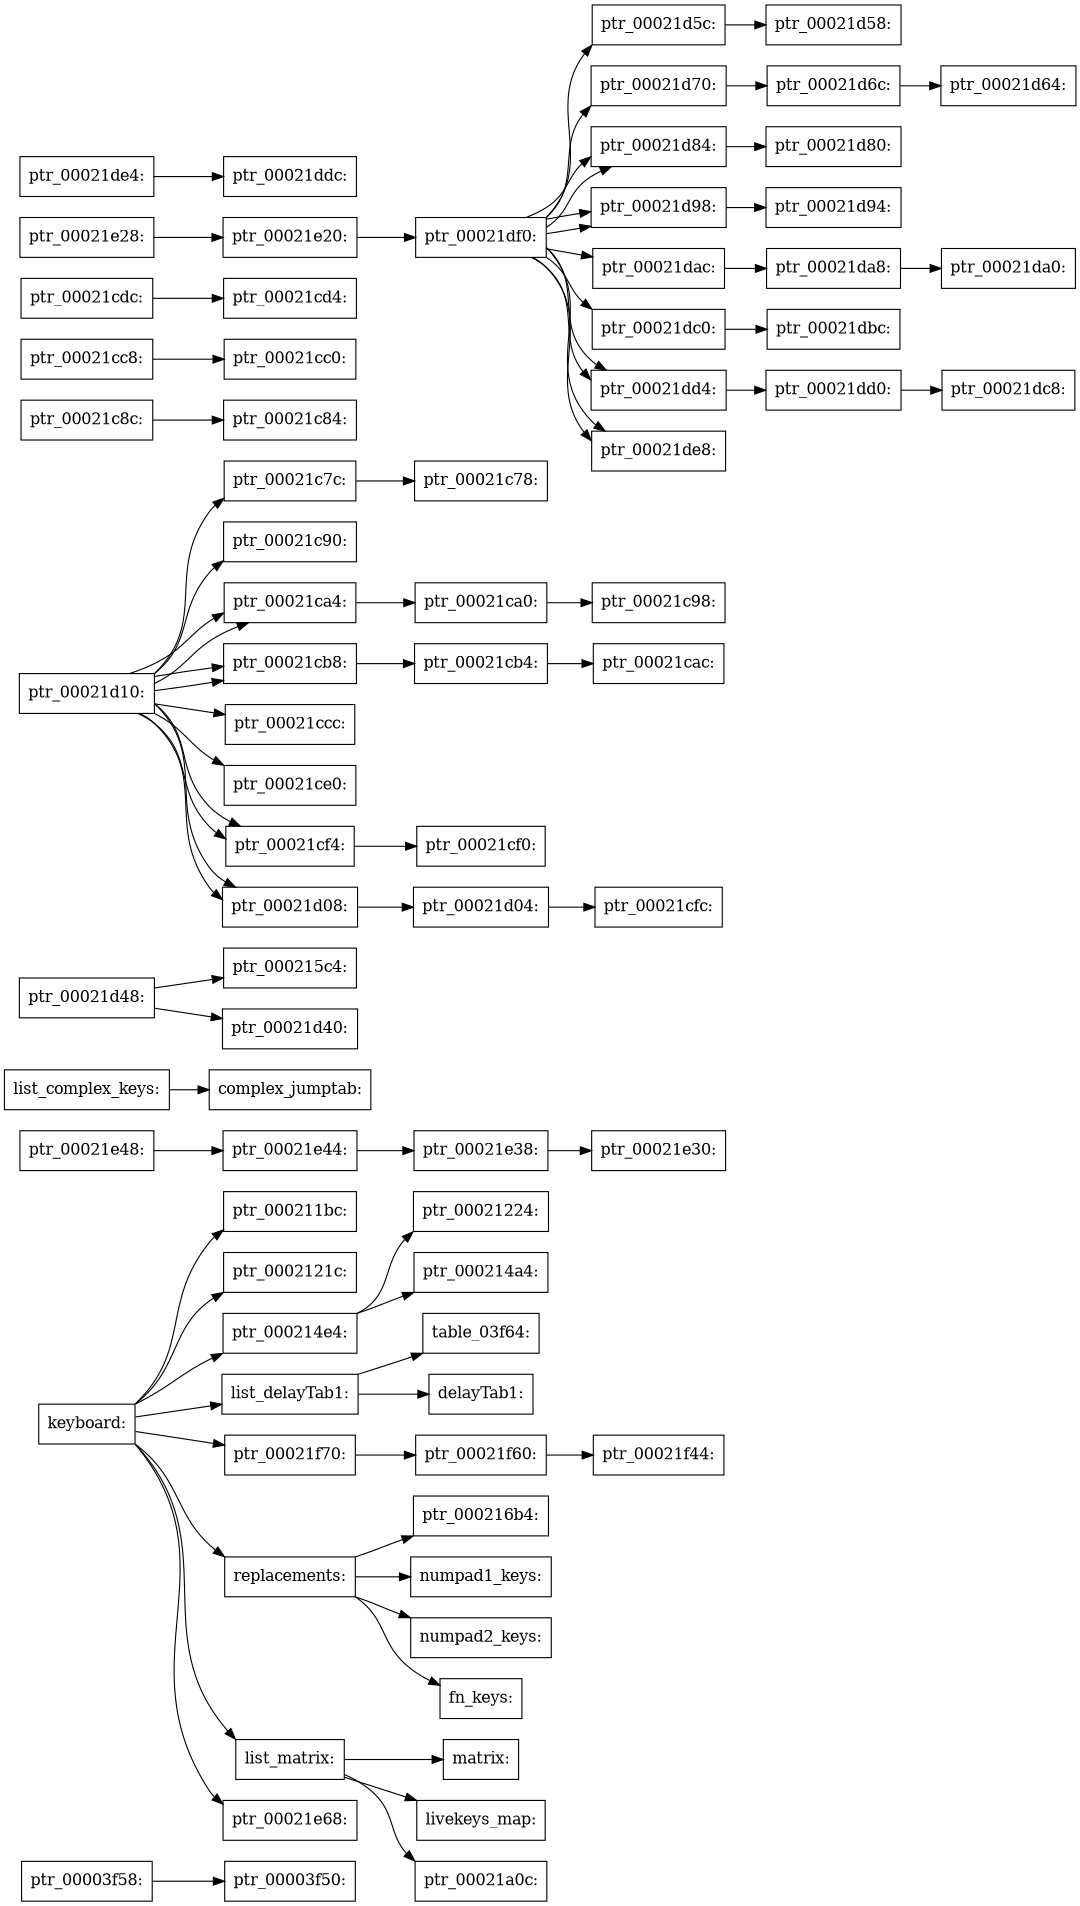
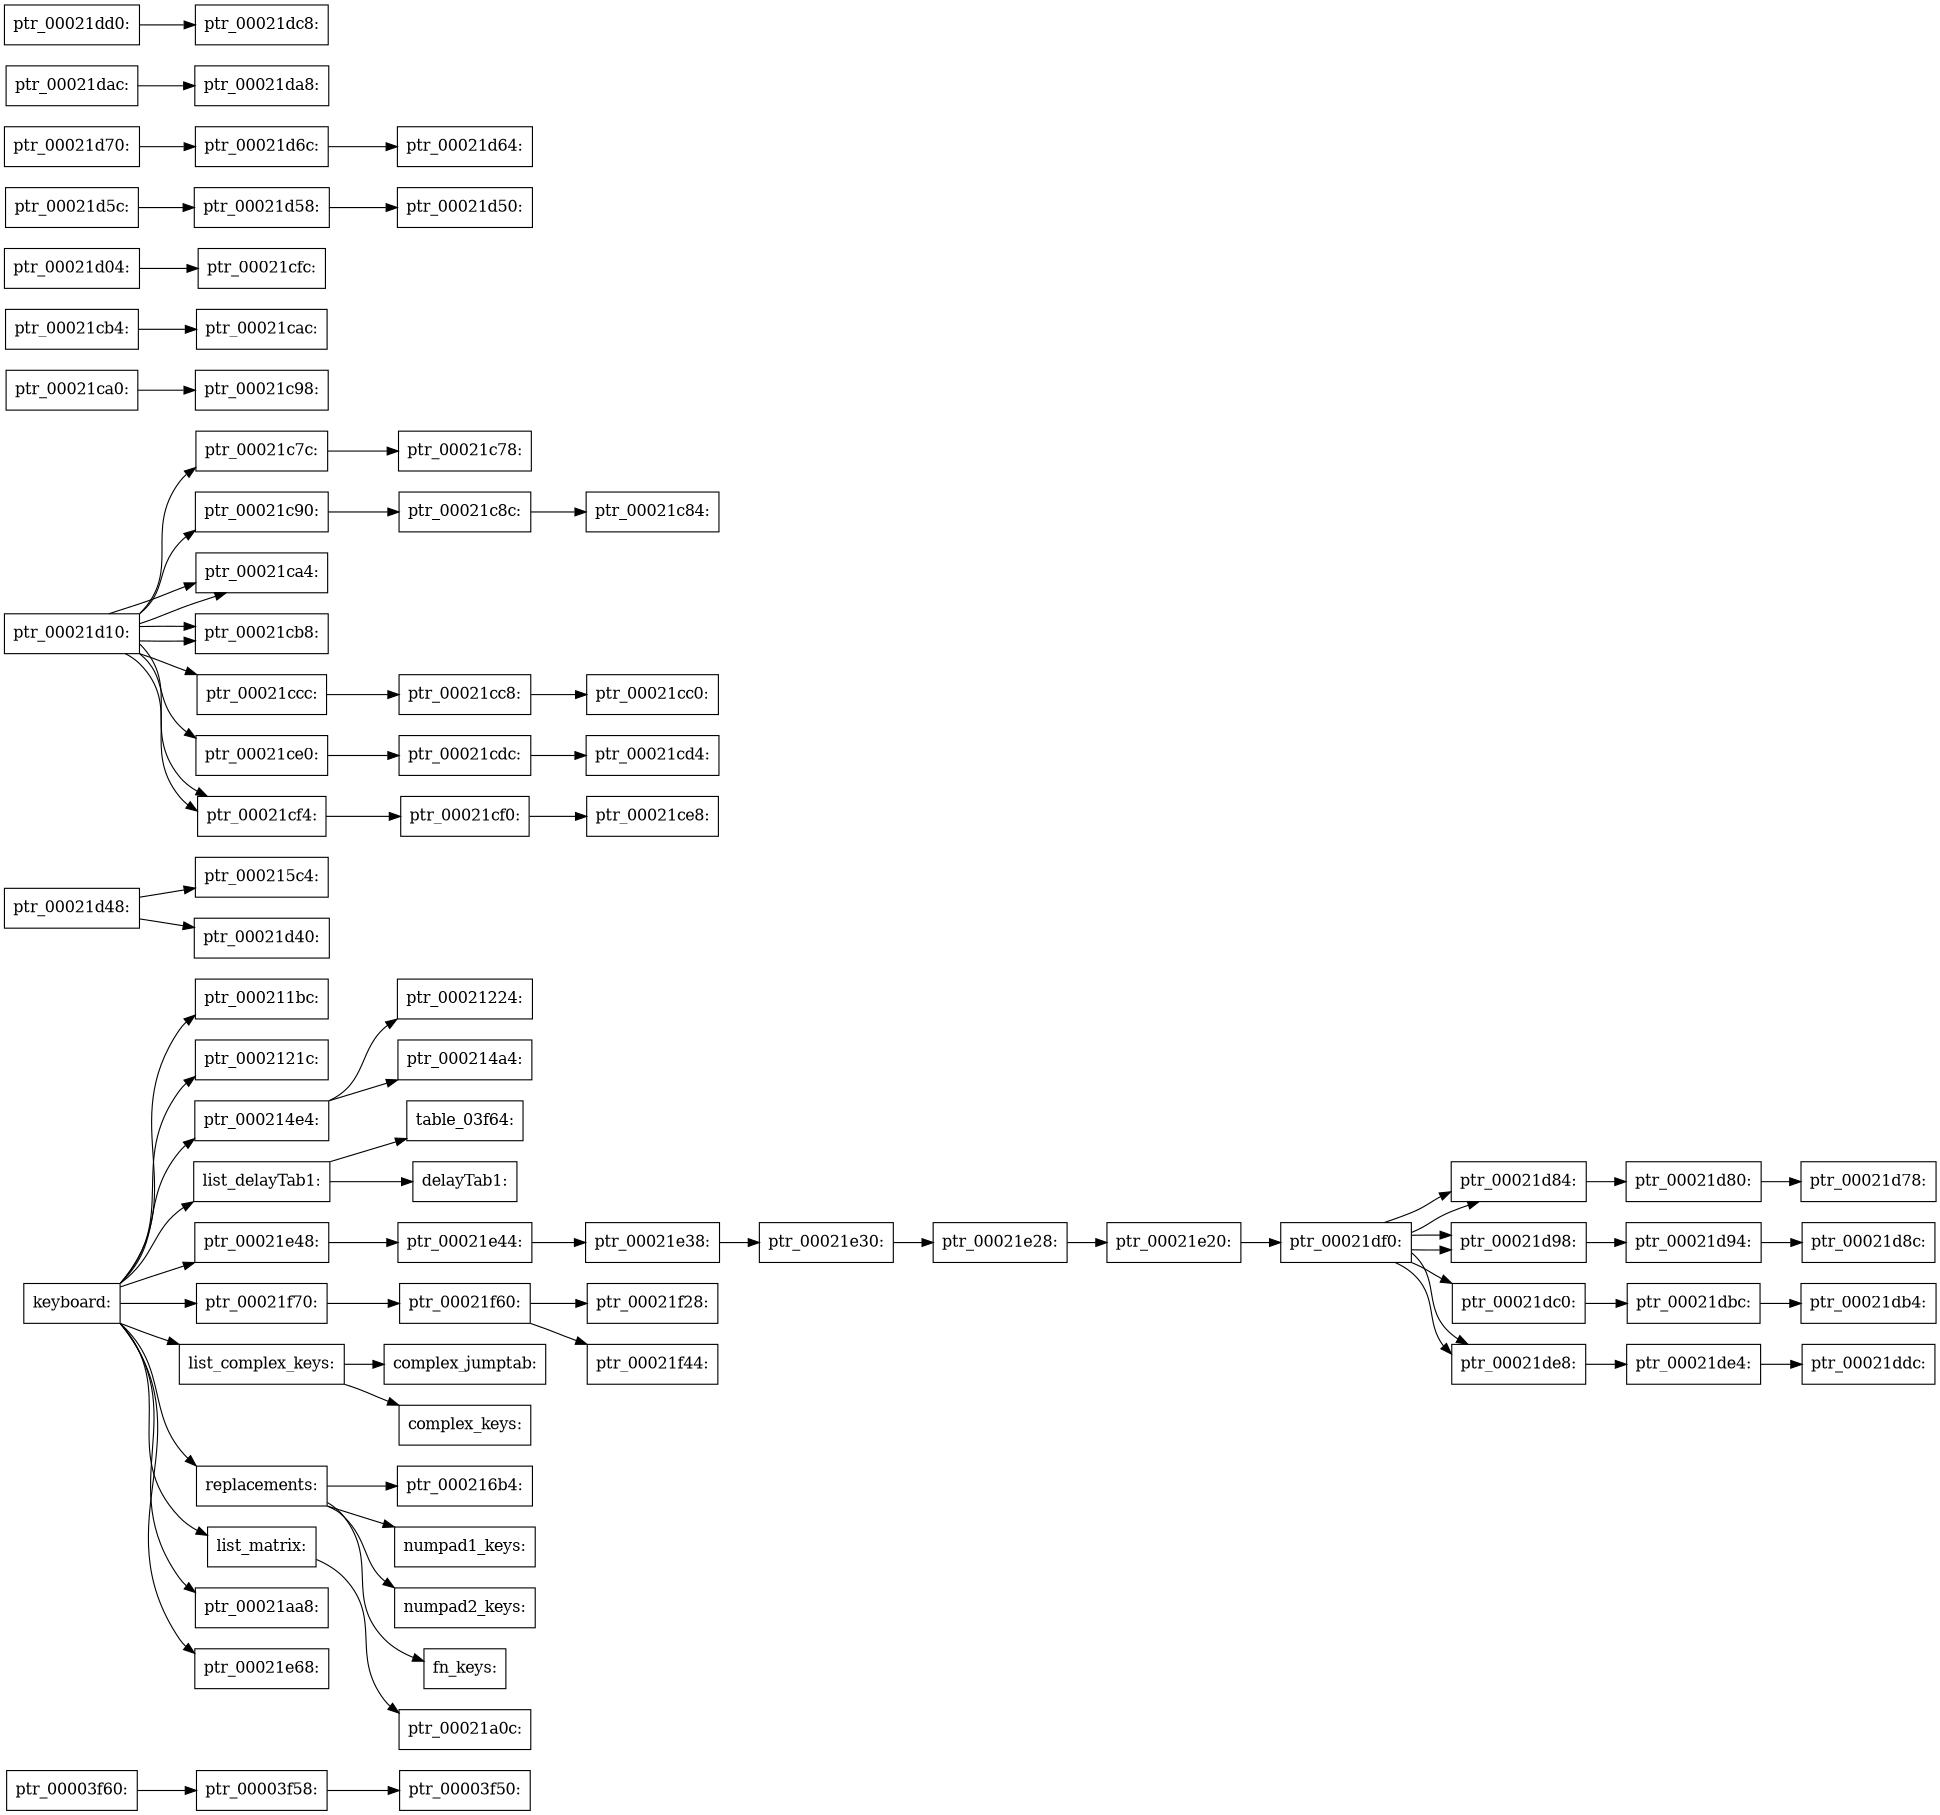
(569, 124) -> none
(568, 167) -> none
none -> (465, 208)
(564, 252) -> none
(1008, 268) -> none
(659, 390) -> none
none -> (358, 512)
(380, 603) -> none
(380, 664) -> none
none -> (357, 695)
none -> (358, 755)
none -> (653, 816)
(290, 907) -> none
none -> (1869, 1182)
none -> (908, 1243)
none -> (1869, 1243)
none -> (152, 1276)
none -> (653, 1303)
none -> (1869, 1303)
none -> (144, 1332)
none -> (1600, 1364)
none -> (465, 1425)
none -> (262, 1608)
(481, 1759) -> none
none -> (72, 1790)
(481, 1820) -> none
